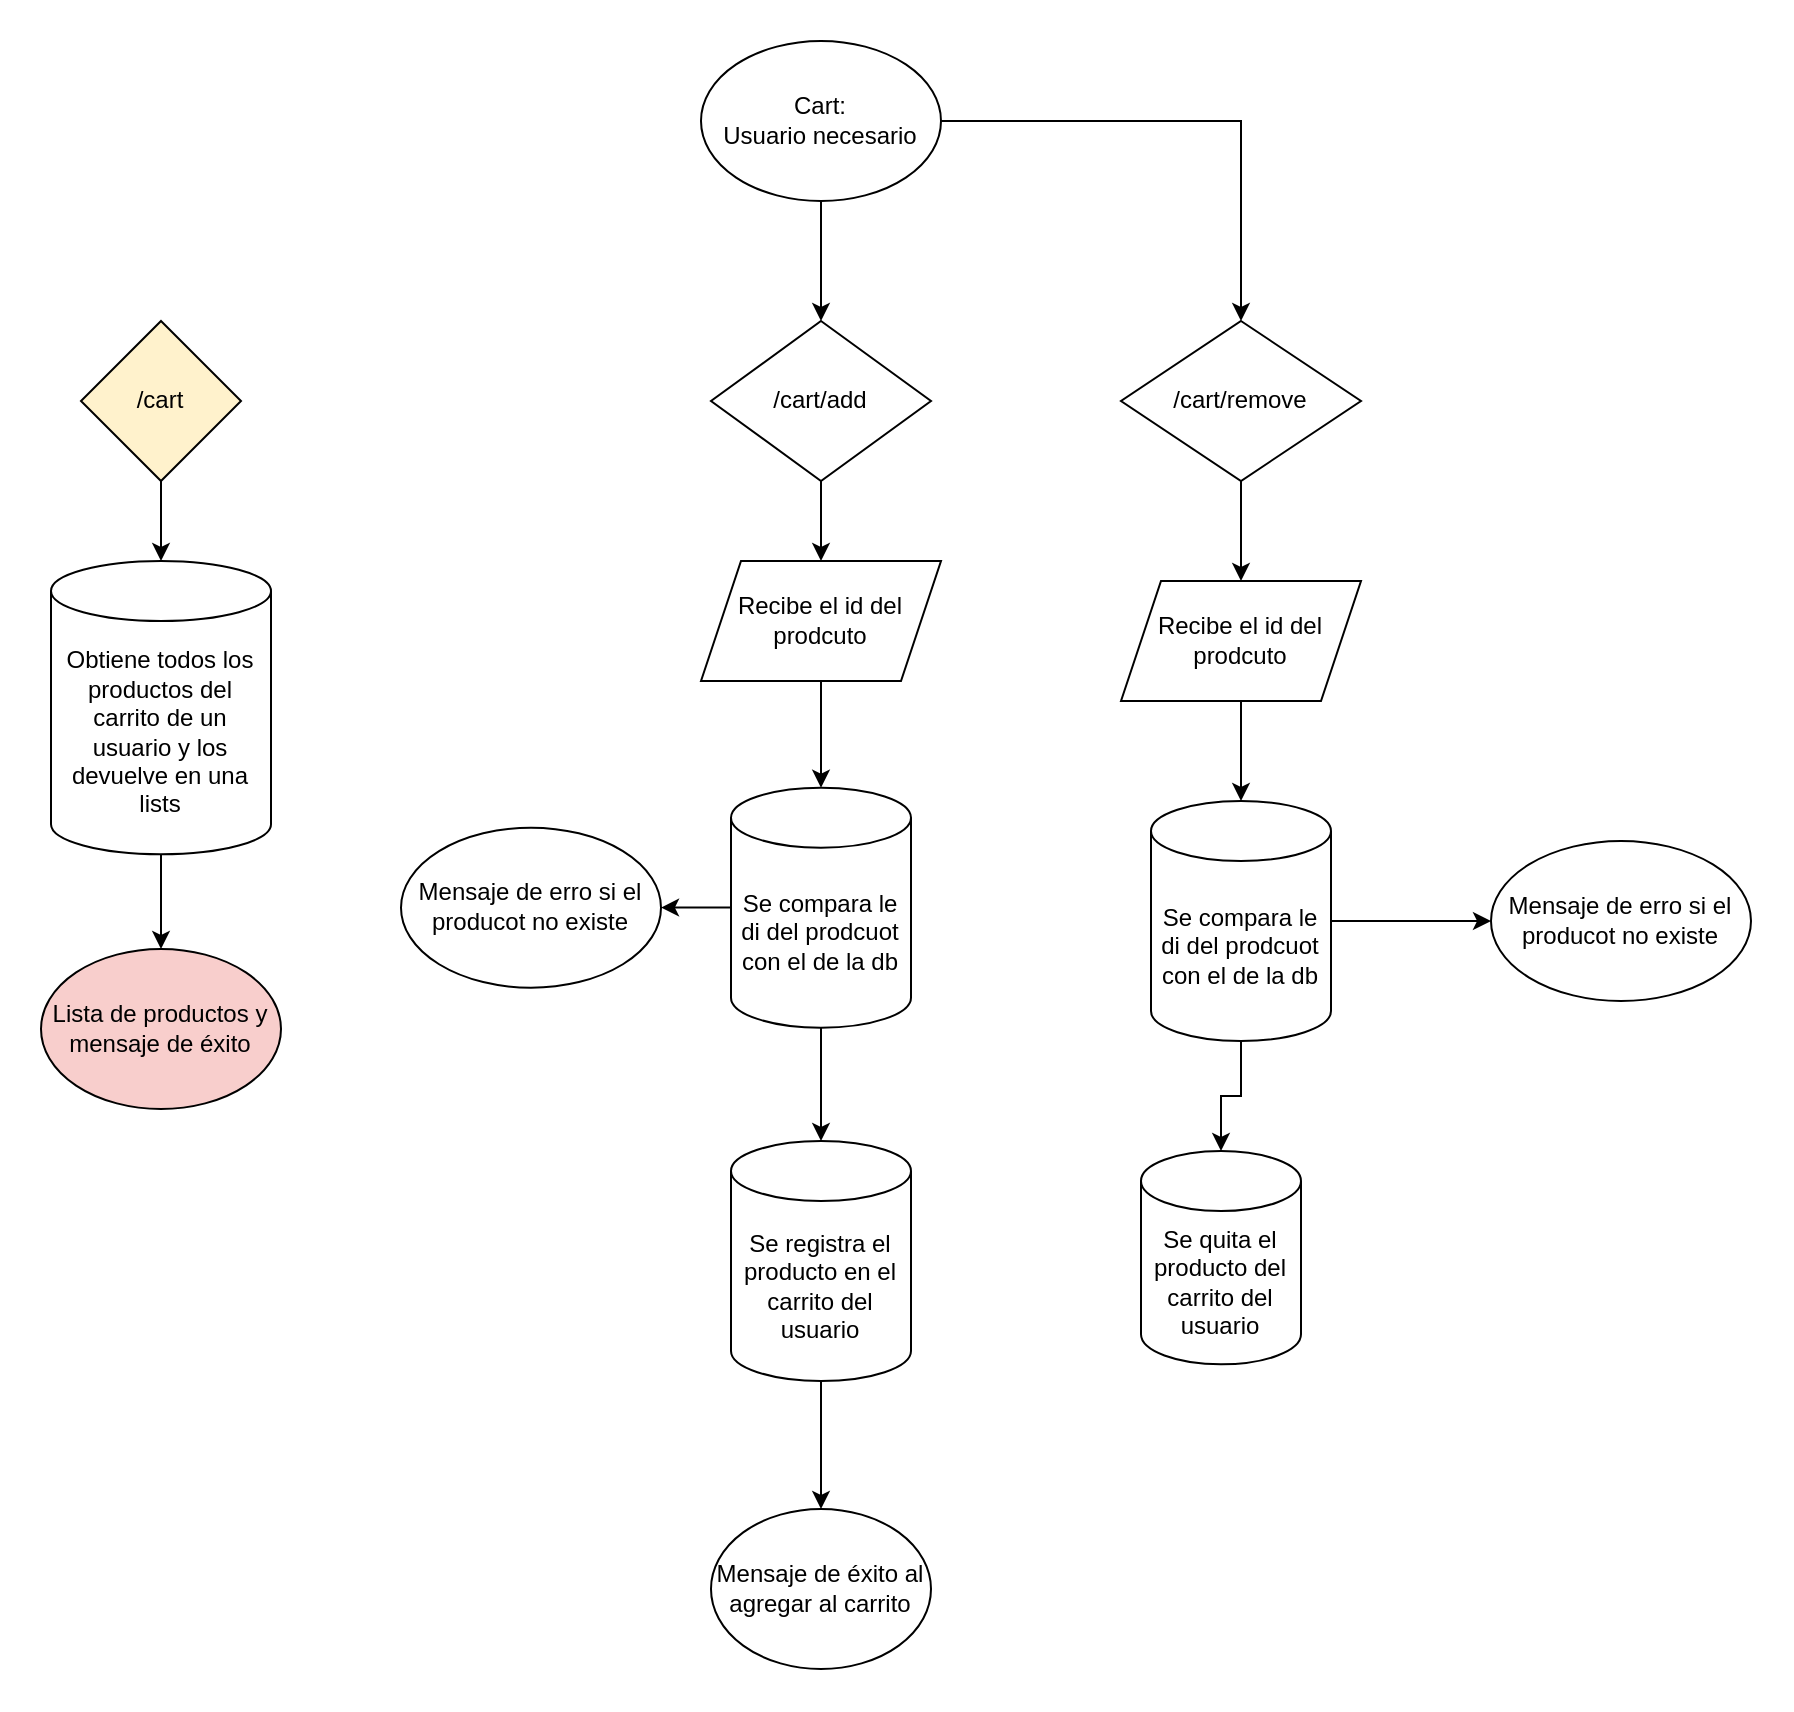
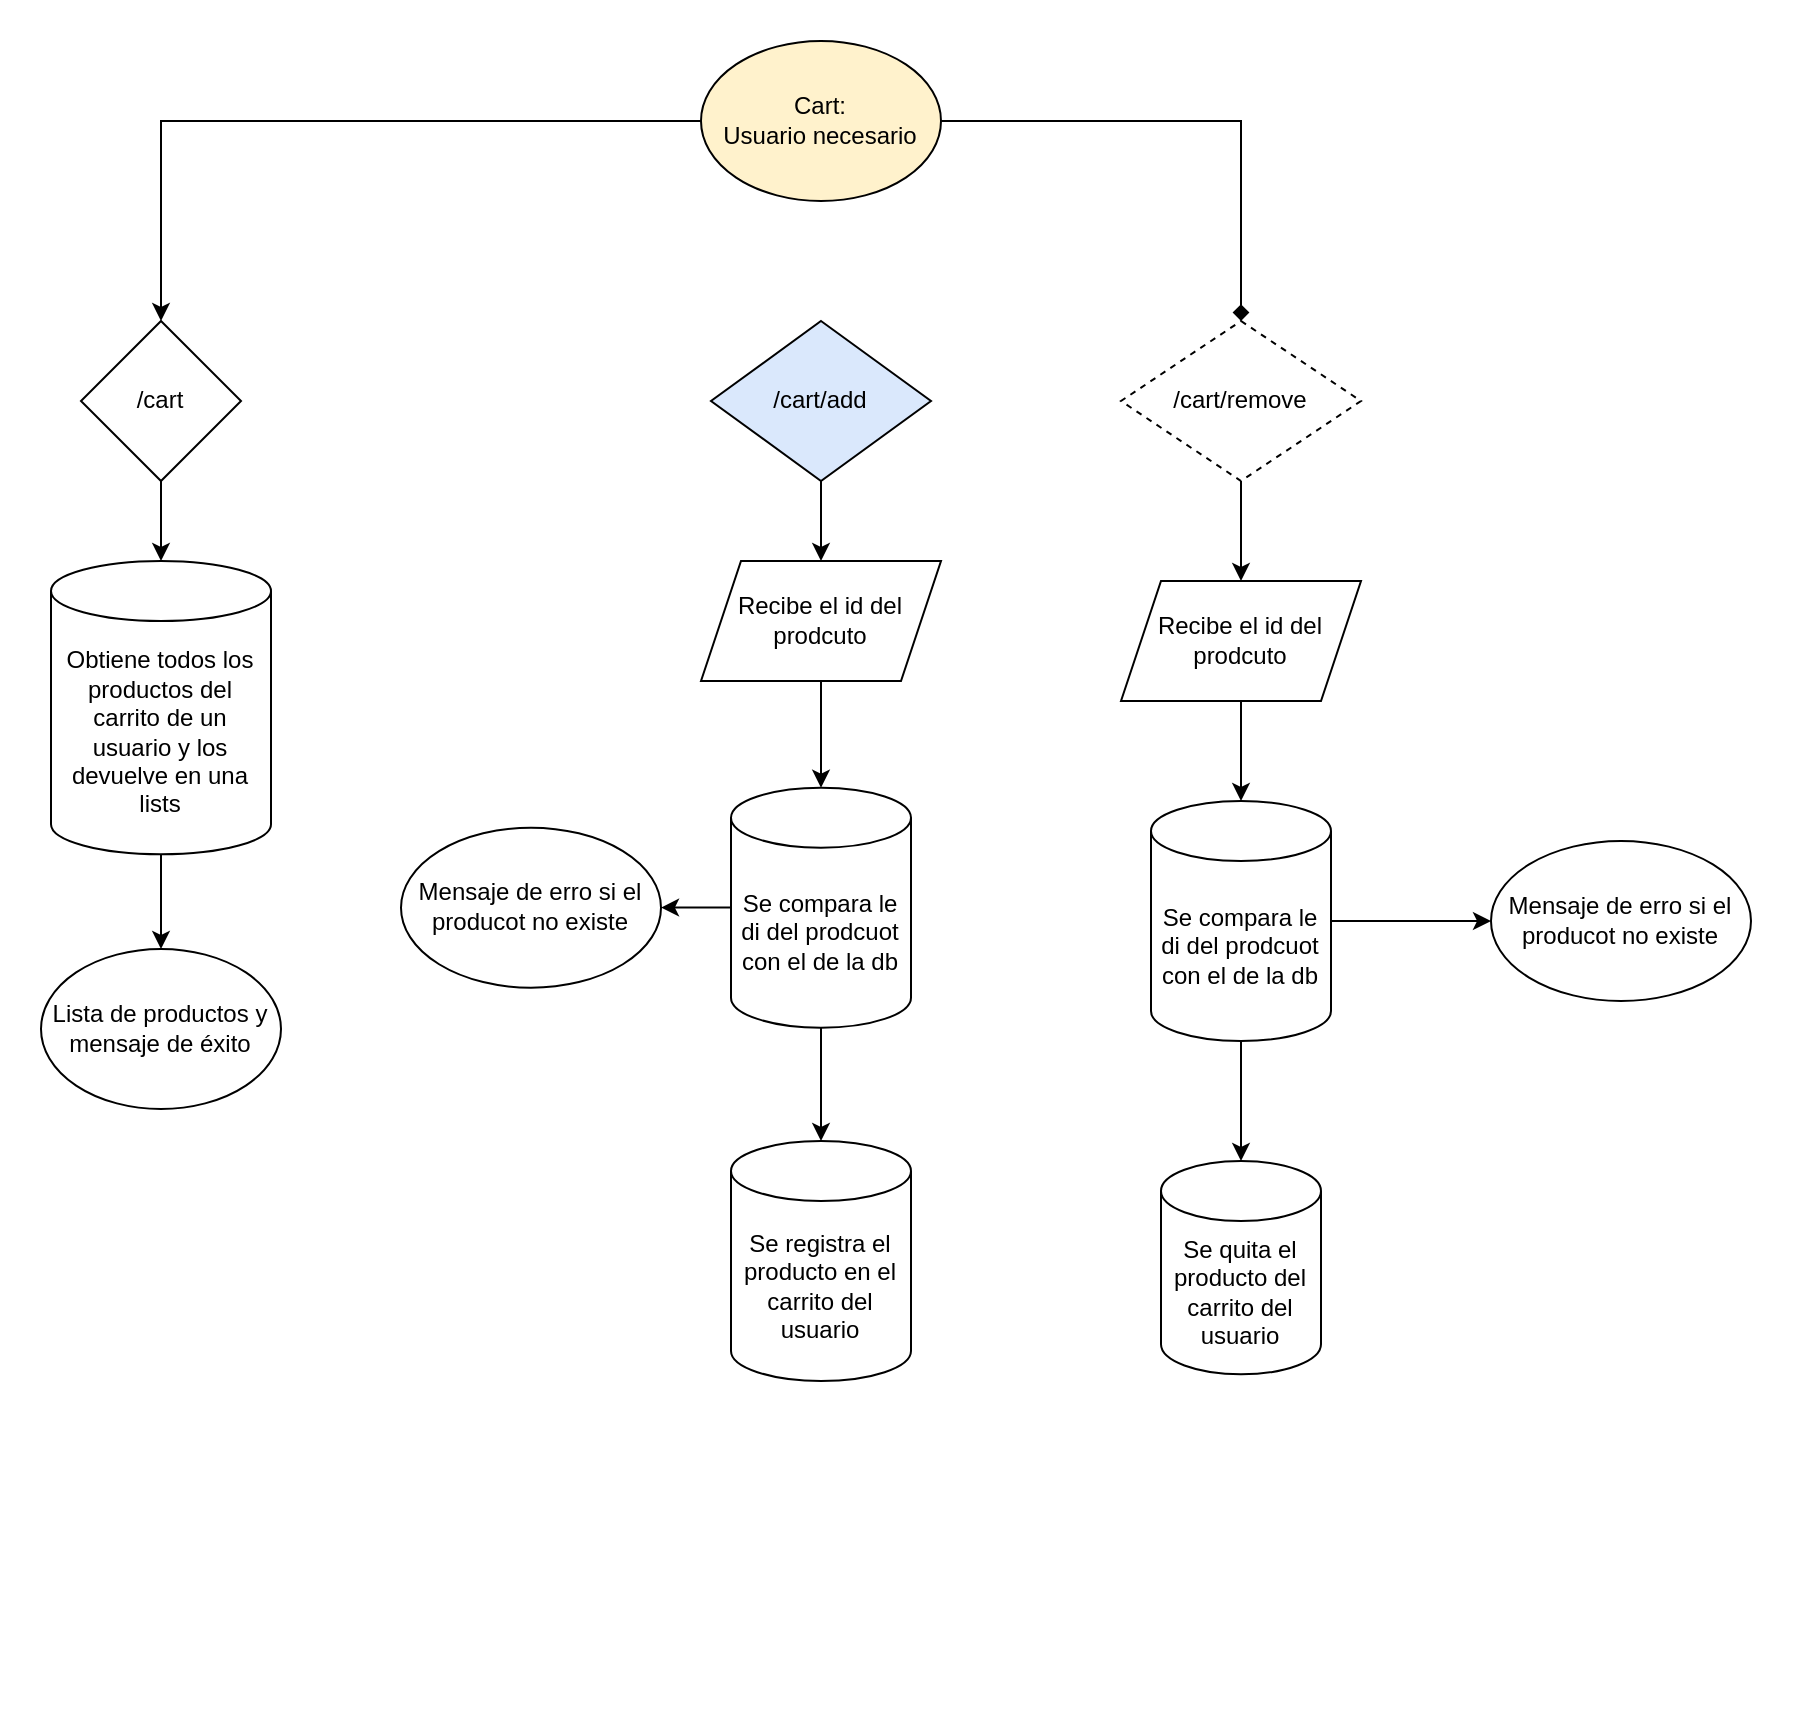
(821, 121) -> (821, 121)
(821, 254) -> (338, 121)
(1241, 306) -> (1241, 305)
(161, 401) -> (161, 401)
(821, 401) -> (821, 401)
(1241, 401) -> (1241, 401)
(161, 1029) -> (161, 1029)
(1221, 1258) -> (1241, 1268)
(821, 1438) -> none
(821, 1589) -> none
